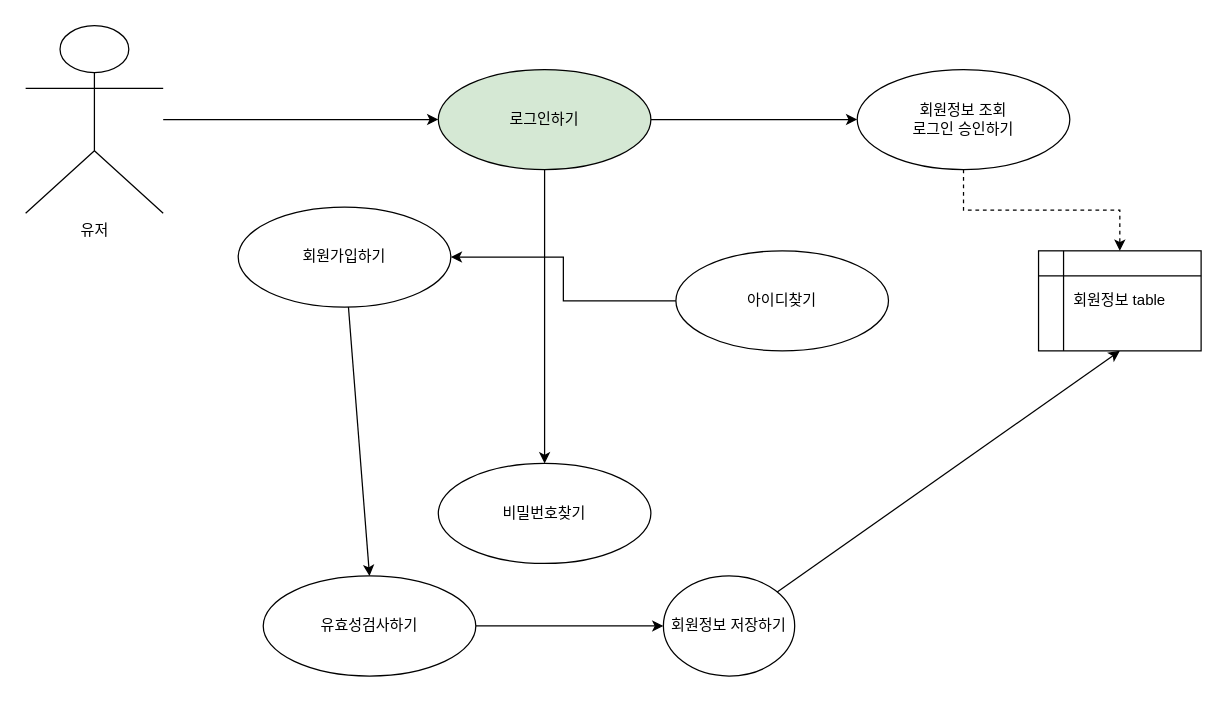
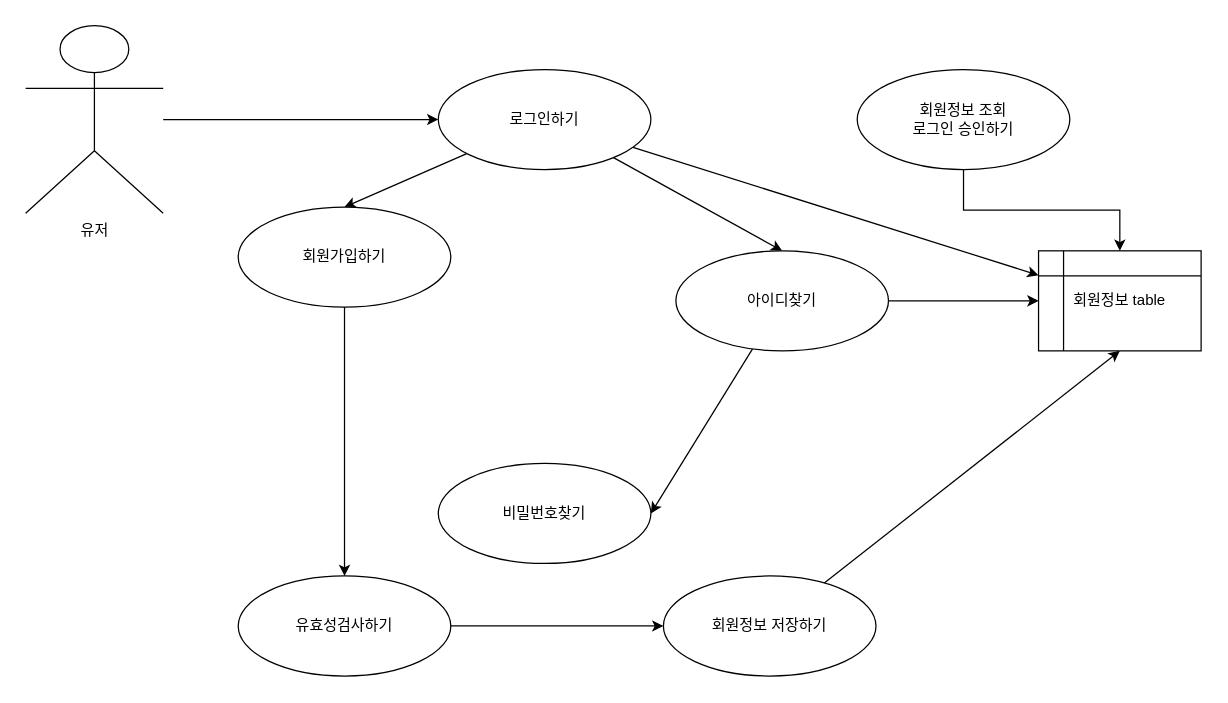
(544, 119) -> (544, 119)
(750, 119) -> none
none -> (410, 178)
none -> (694, 202)
(1036, 210) -> (1036, 210)
(563, 283) -> (959, 301)
(544, 312) -> (831, 210)
none -> (704, 427)
(369, 626) -> (344, 626)
(729, 626) -> (769, 626)
